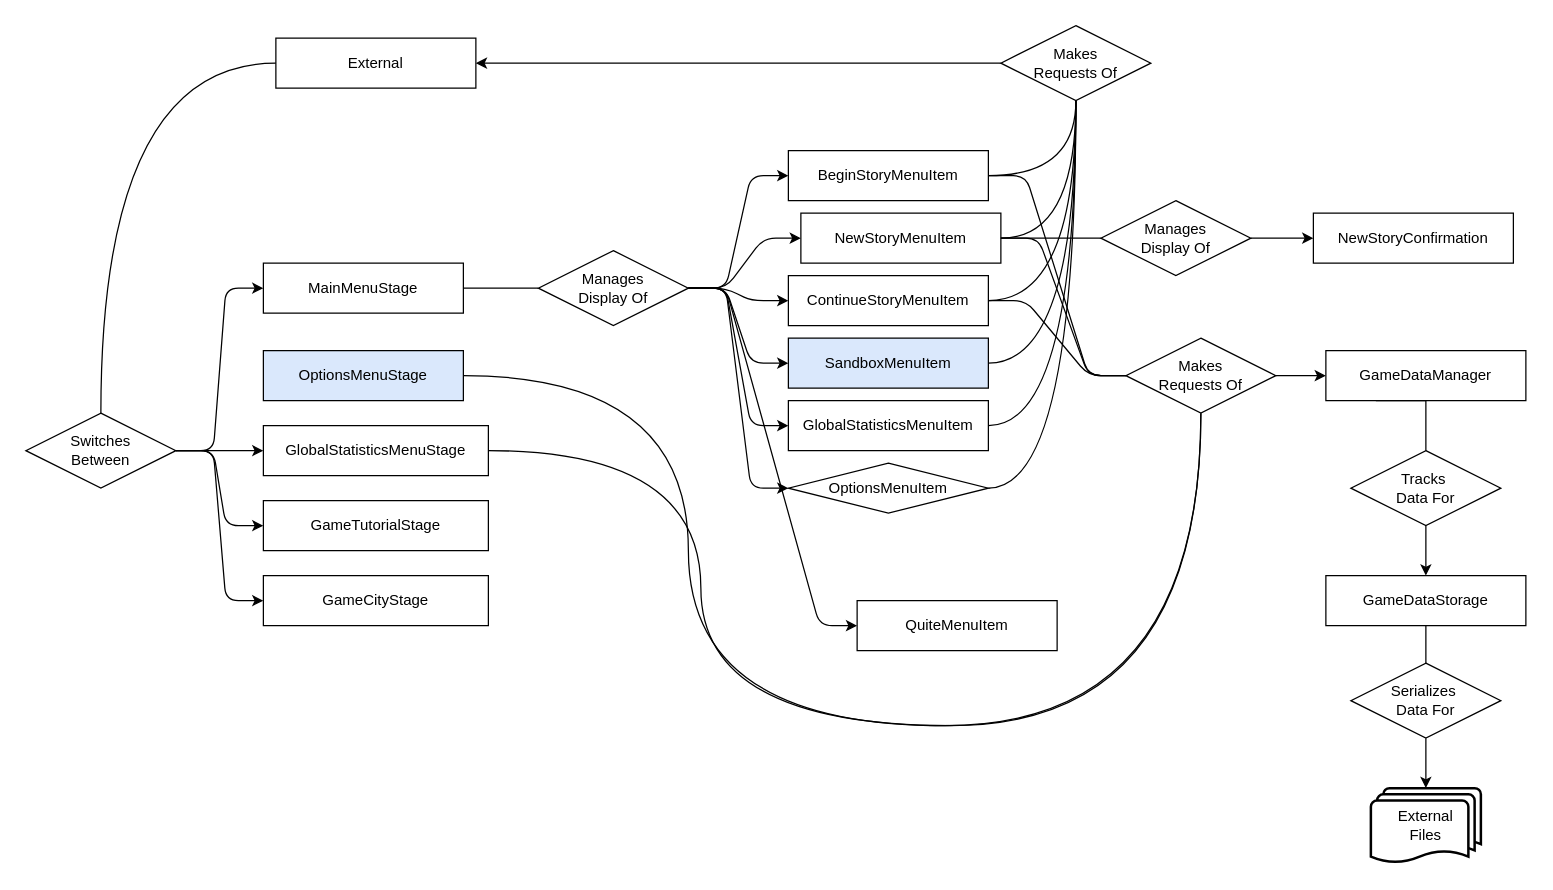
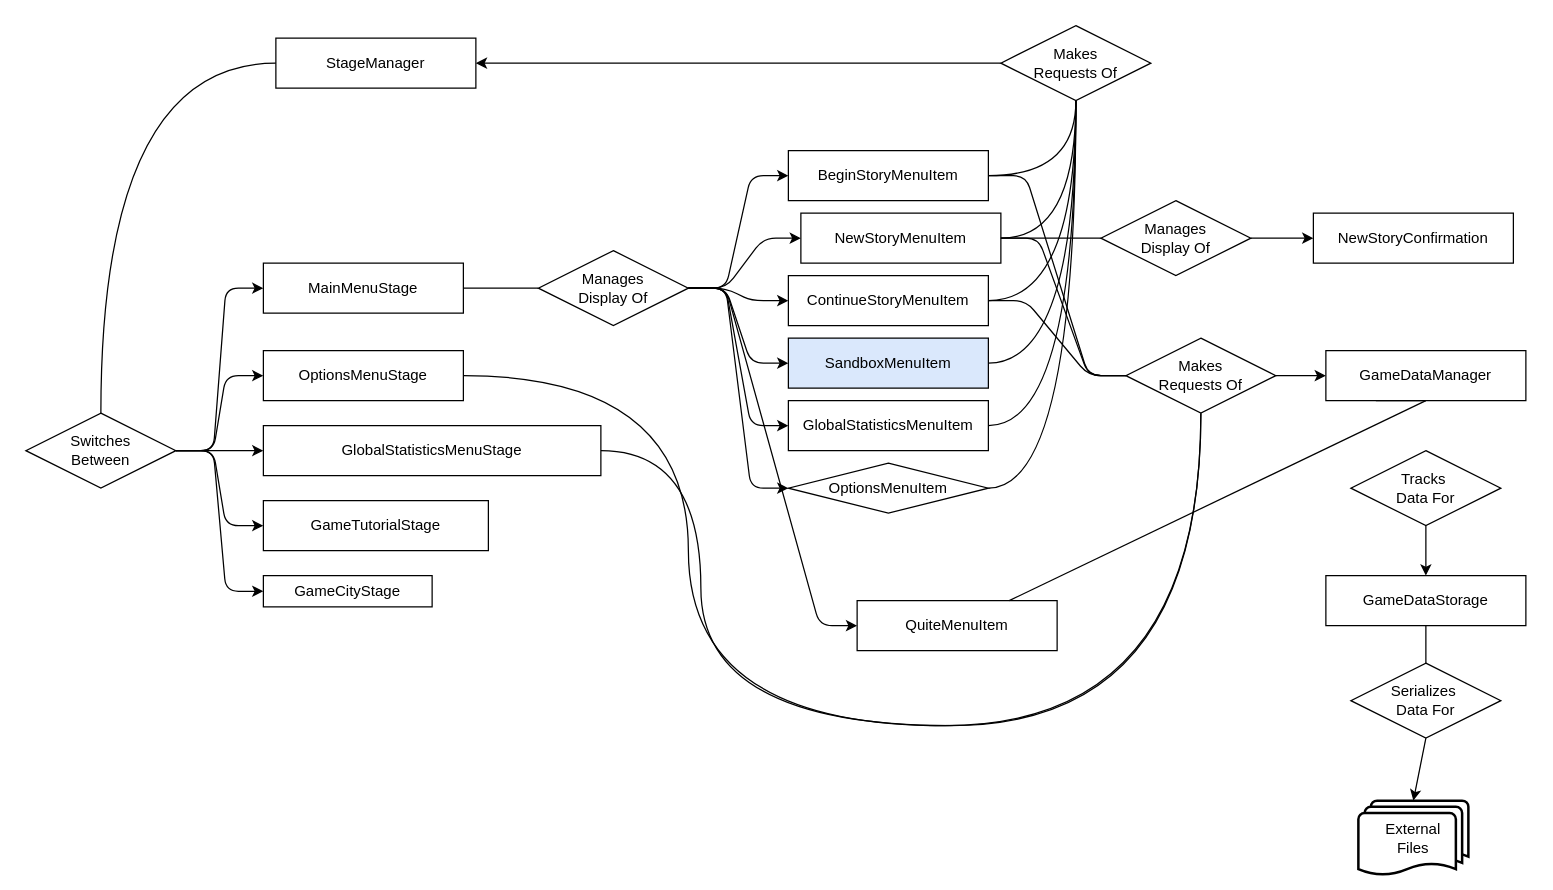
(376, 63) -> (376, 63)
(363, 376) -> (363, 376)
none -> (222, 398)
(1426, 426) -> (1217, 501)
(376, 451) -> (432, 451)
(376, 601) -> (348, 591)
(1426, 826) -> (1413, 838)
